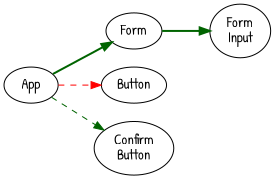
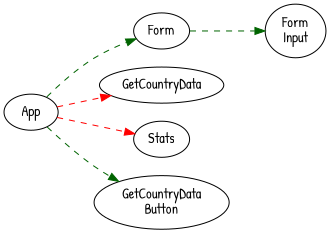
(181, 31) -> (222, 31)
(78, 61) -> (84, 65)
(134, 85) -> (162, 139)
none -> (162, 85)
(134, 148) -> (162, 202)
